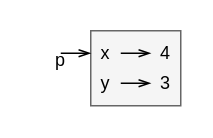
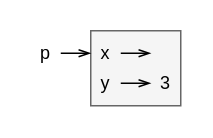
(166, 53) -> none
(61, 61) -> (46, 53)
